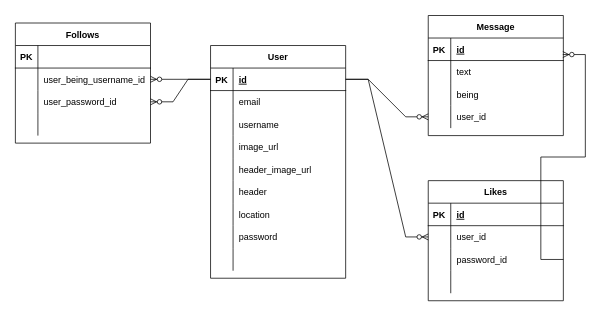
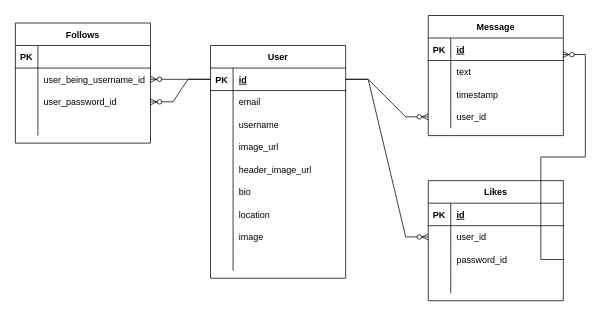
(467, 95) -> (478, 95)
(254, 192) -> (245, 192)
(259, 237) -> (250, 237)
